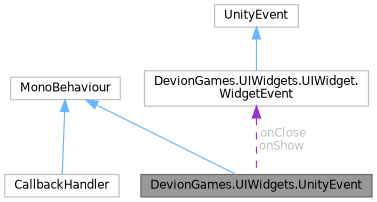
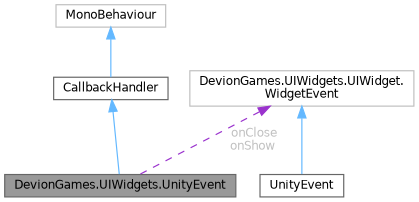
(256, 16) -> (302, 186)
(256, 55) -> (302, 146)
(166, 140) -> (116, 143)
(62, 186) -> (111, 88)
